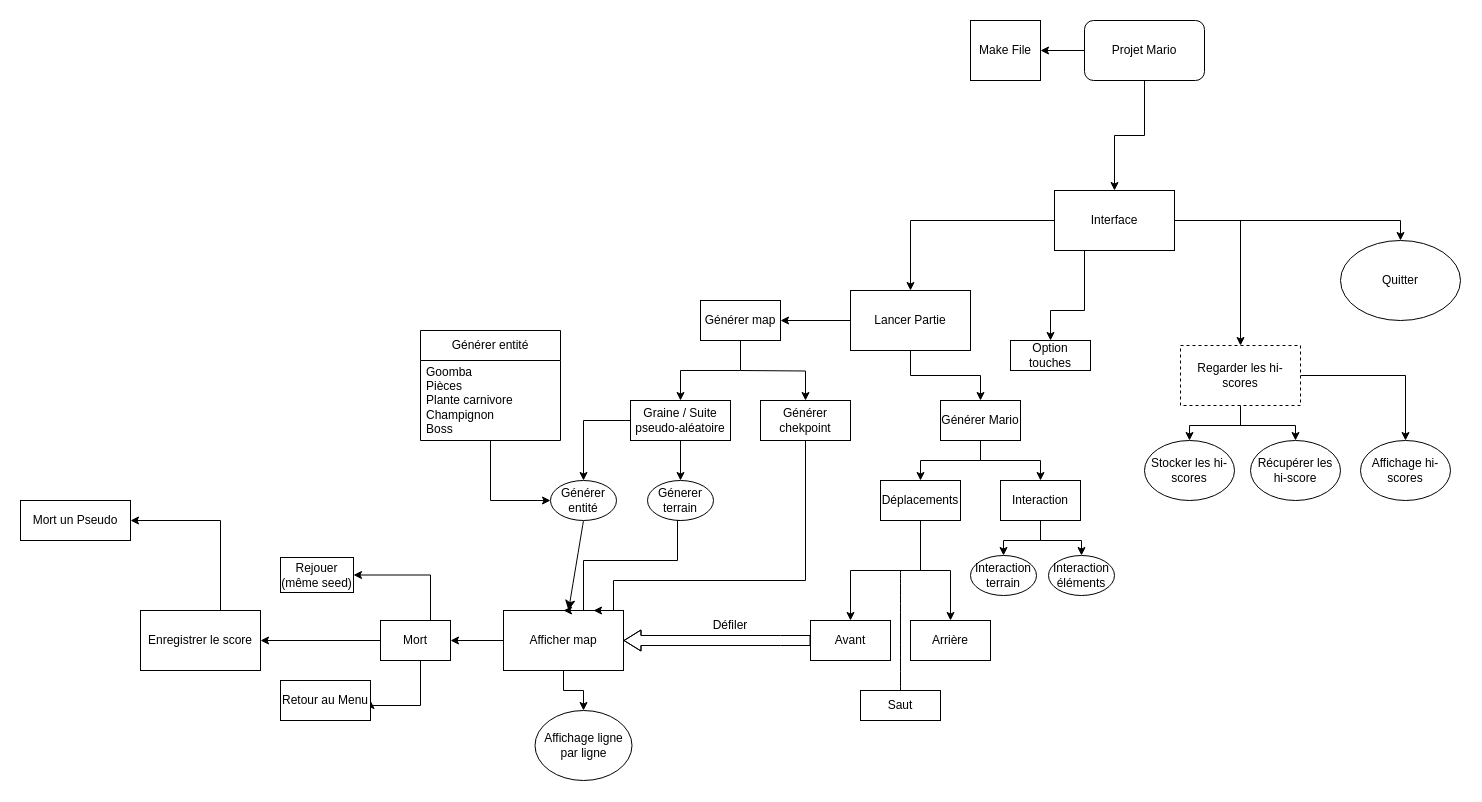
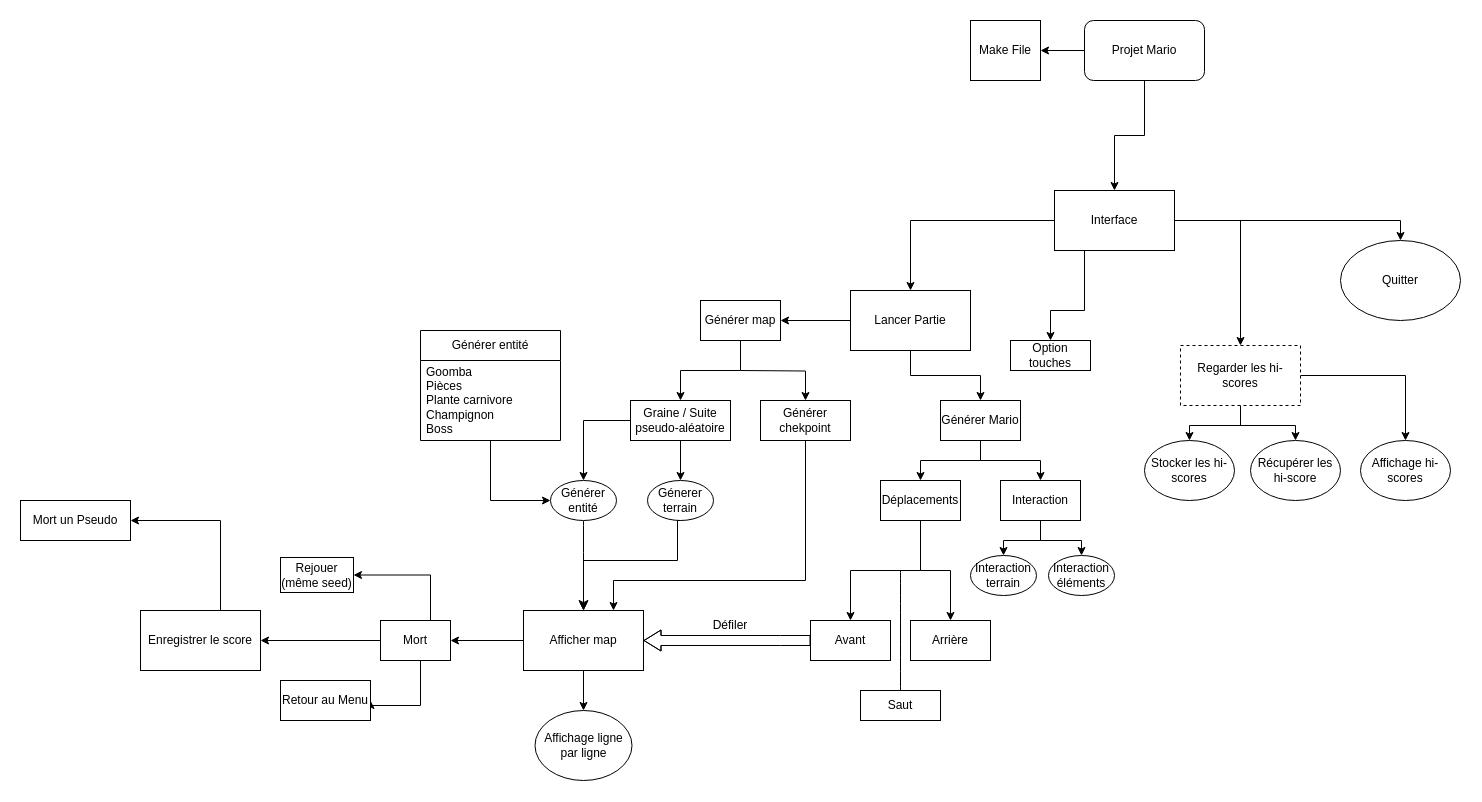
(564, 641) -> (584, 641)
